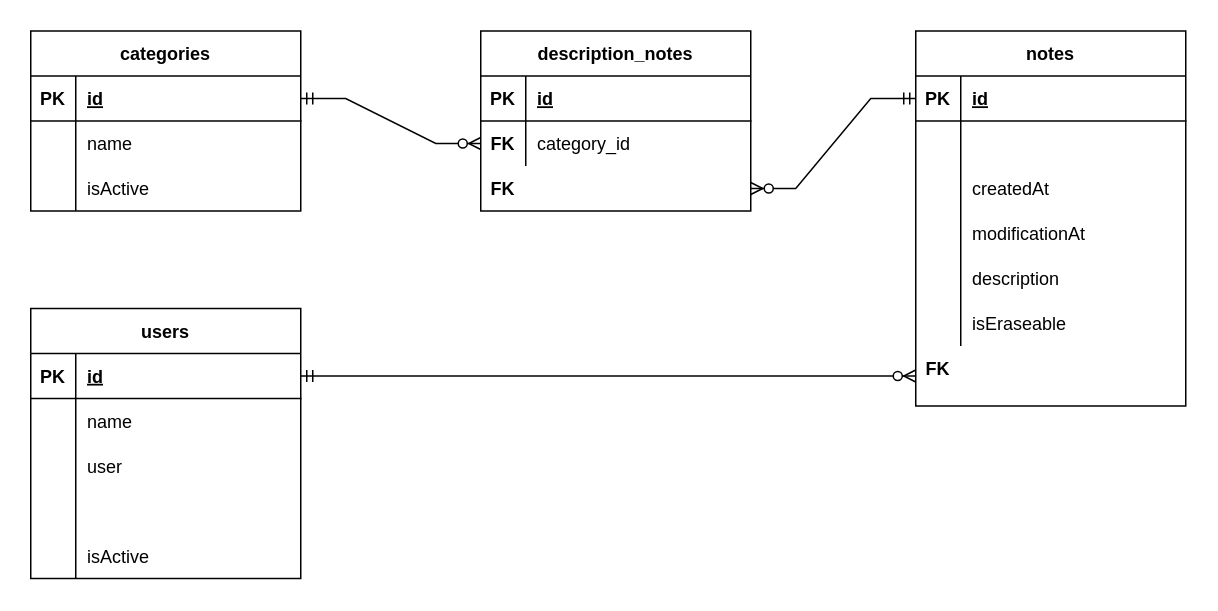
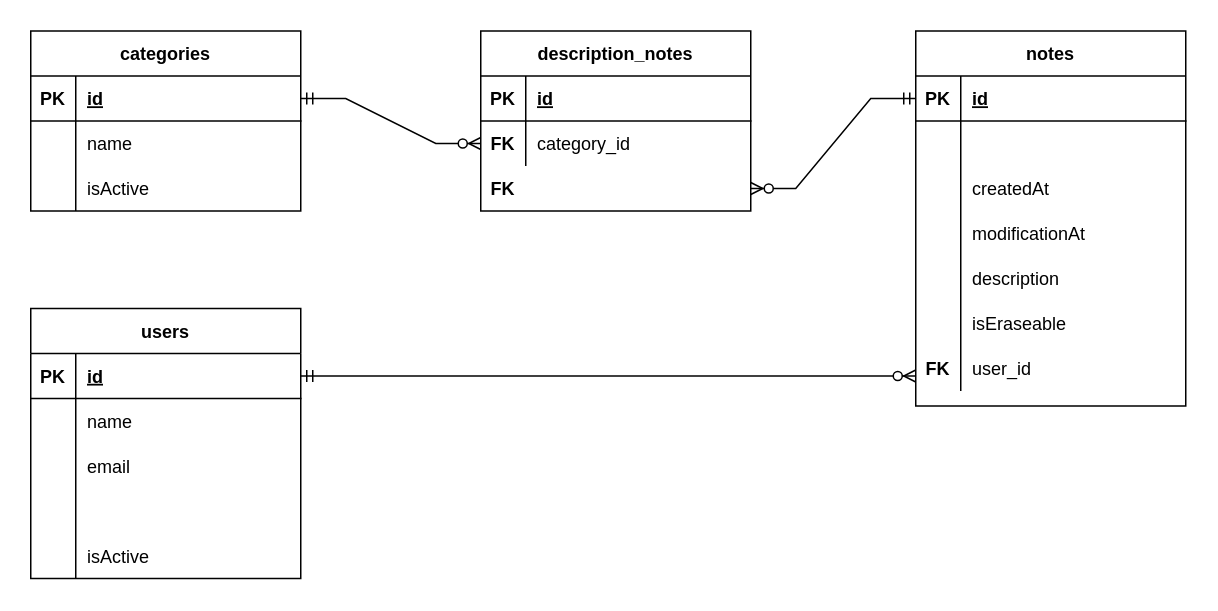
none -> (1073, 368)
(107, 467) -> (108, 467)
